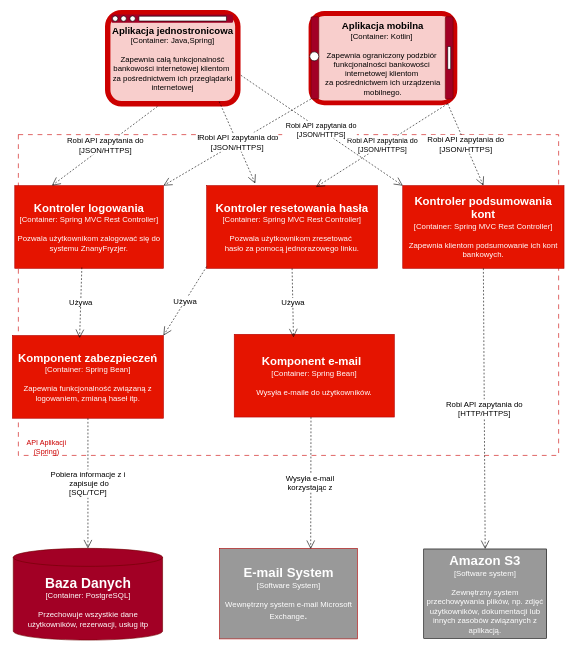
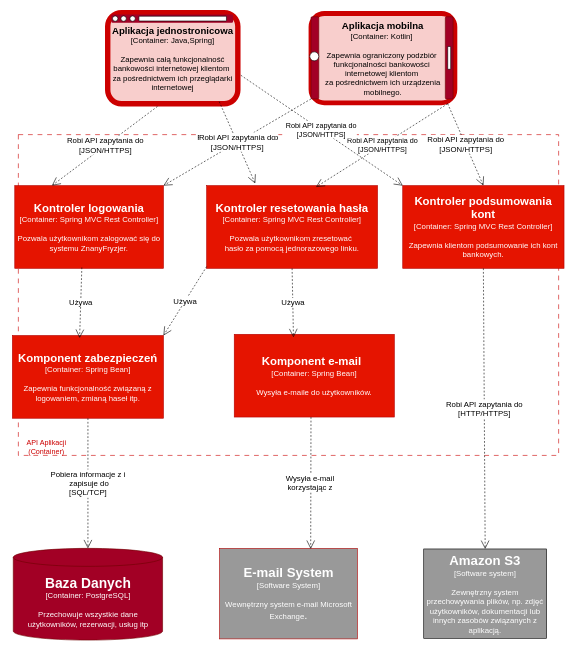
(47, 447) -> (47, 447)
